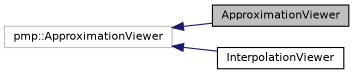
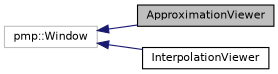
(88, 37) -> (51, 37)
